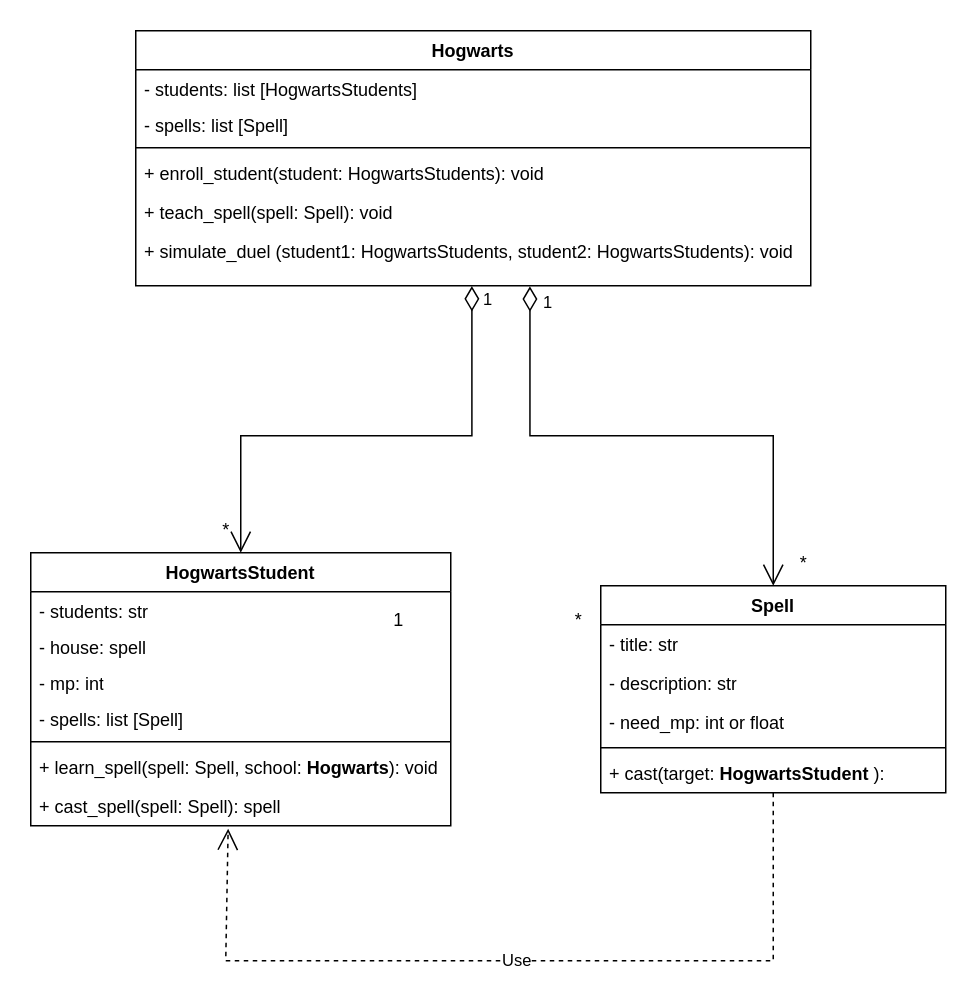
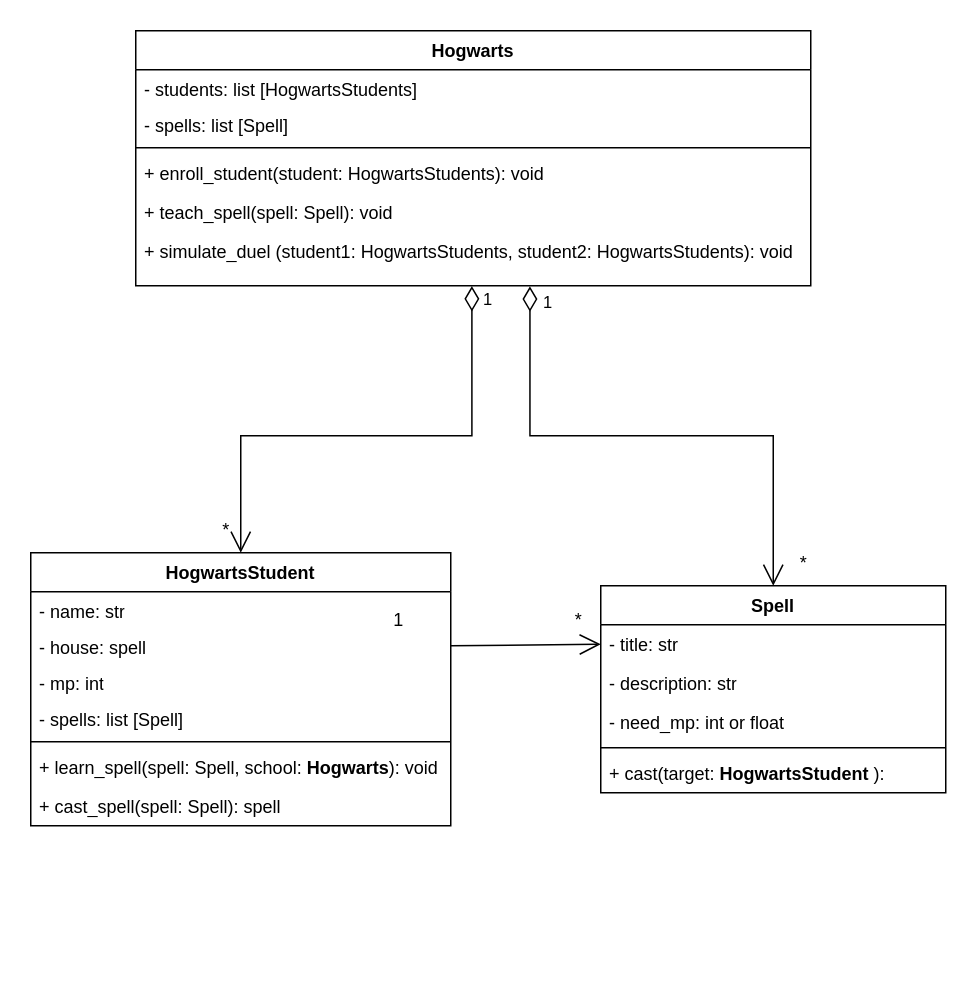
(108, 613) -> (88, 613)
none -> (524, 645)
(519, 961) -> none
